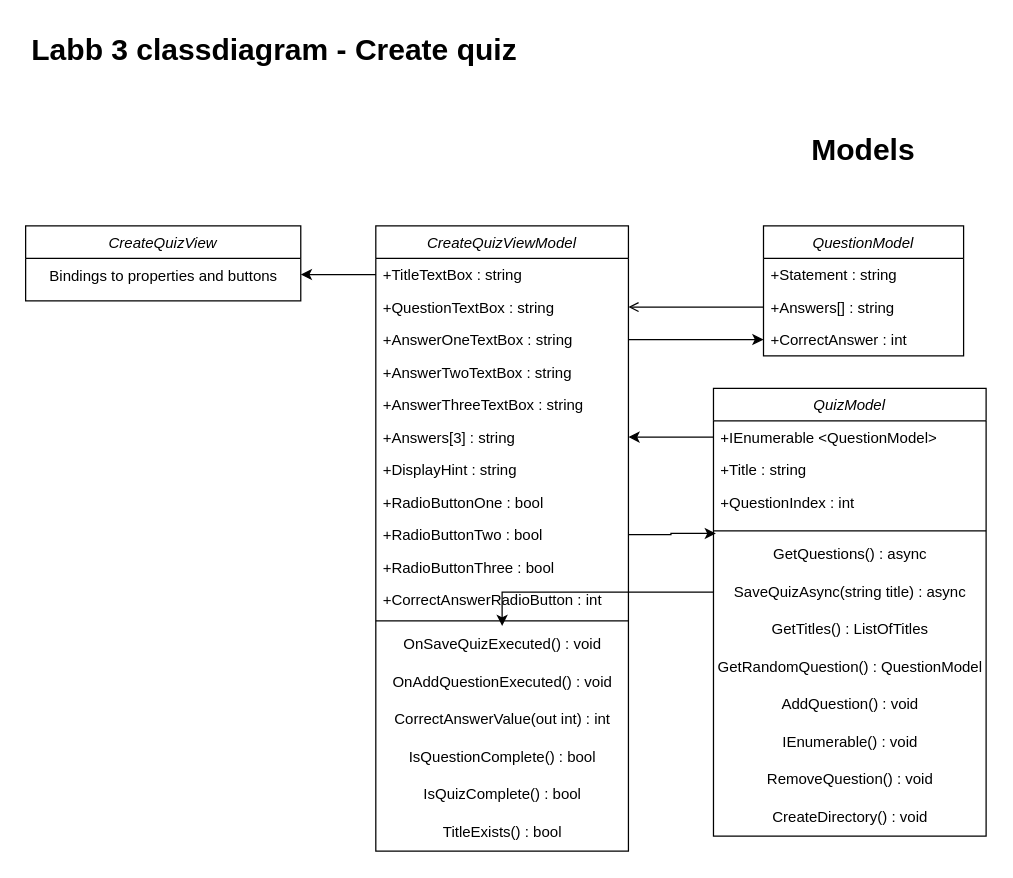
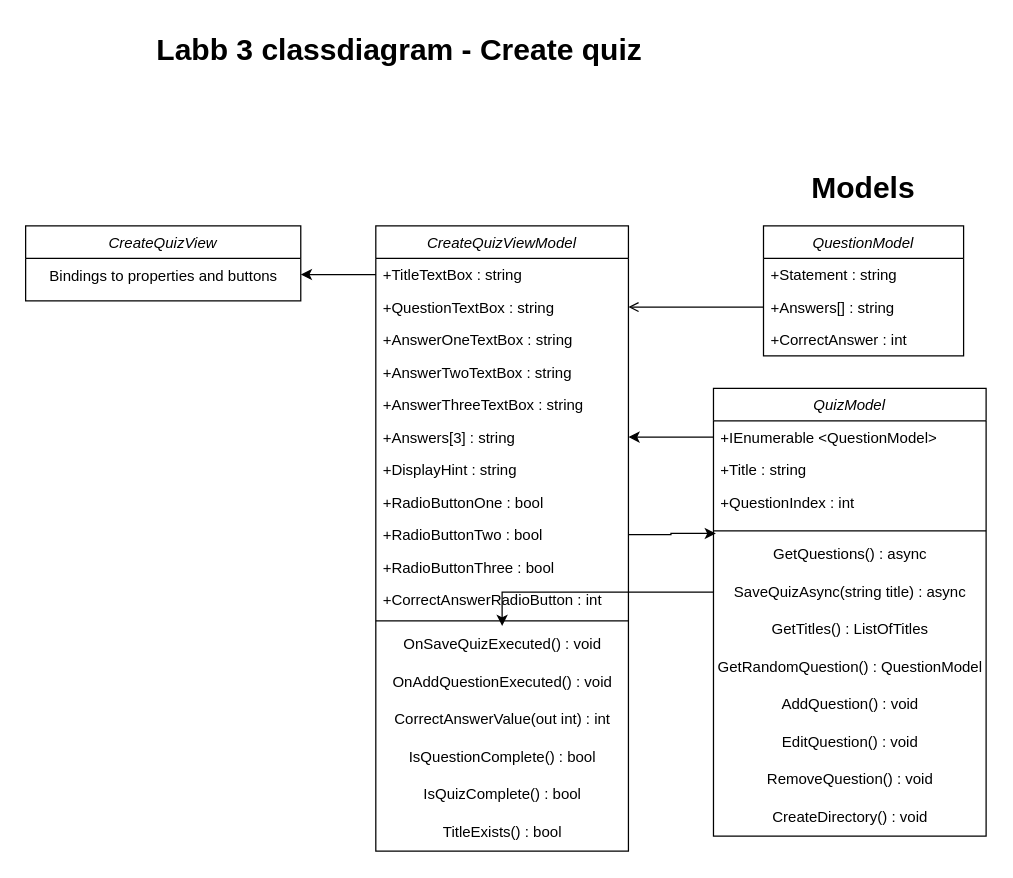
(432, 57) -> (557, 57)
(863, 151) -> (863, 188)
(692, 339) -> none
(850, 742) -> (850, 742)
